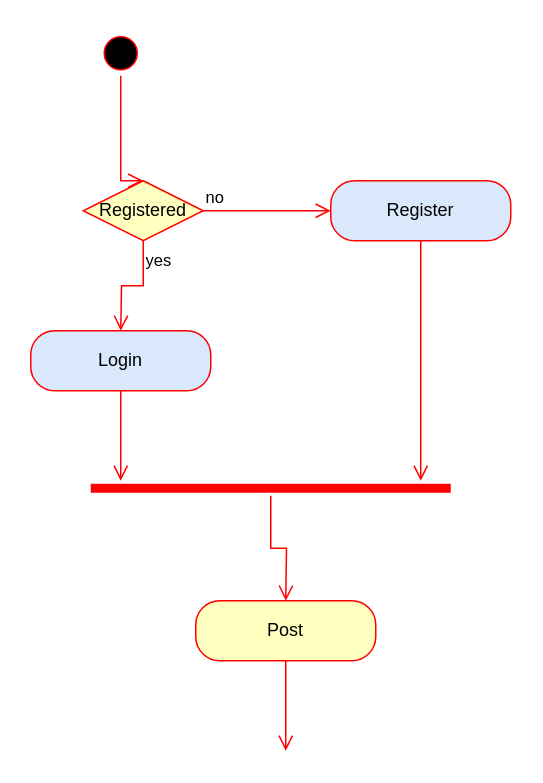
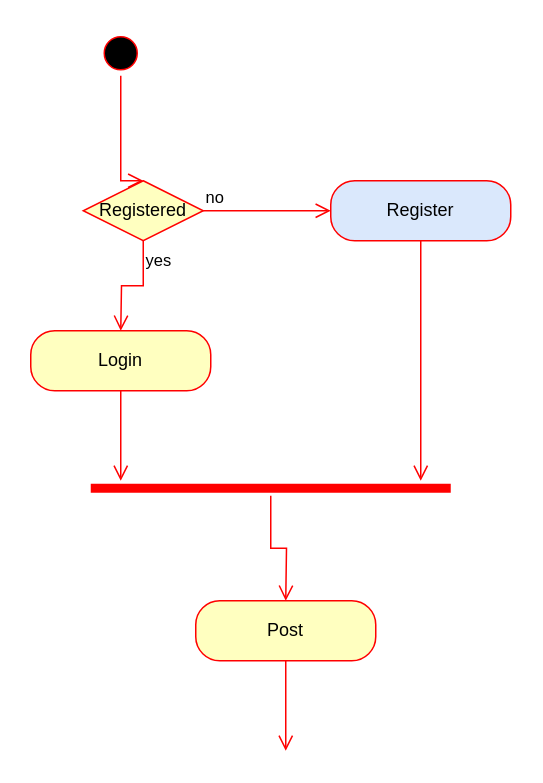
(121, 361) -> (121, 361)
